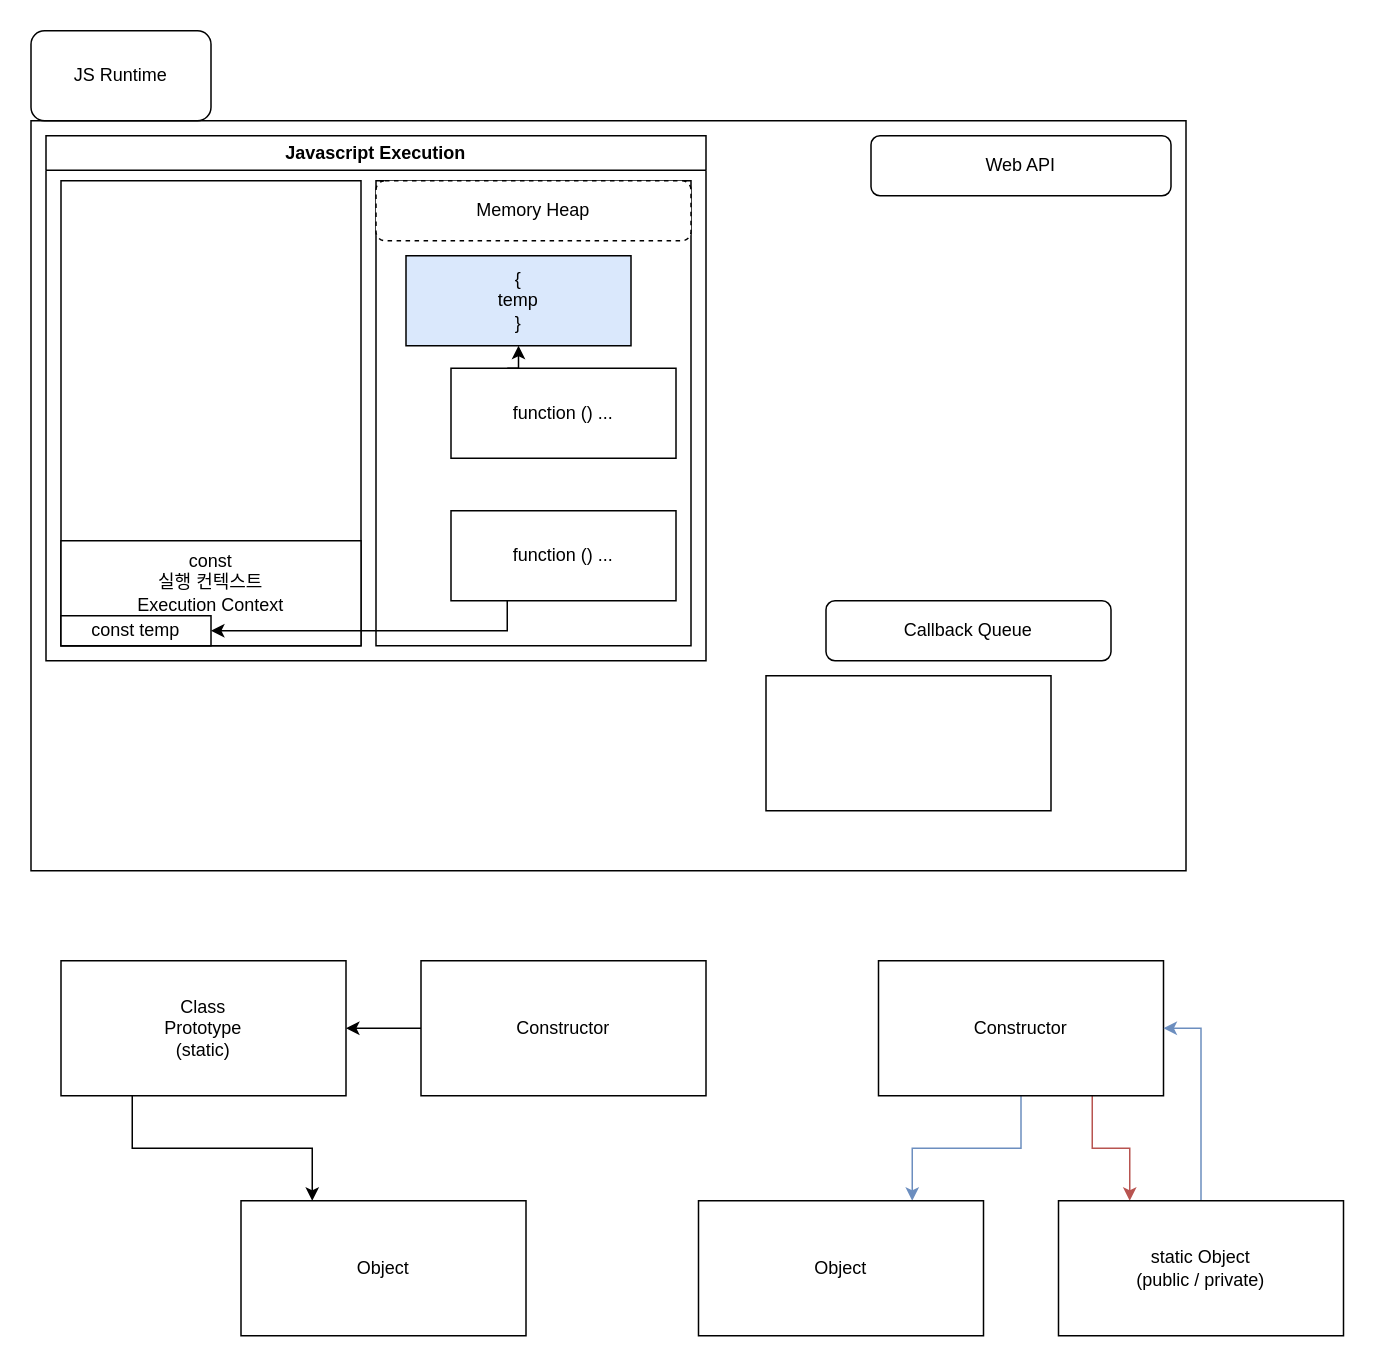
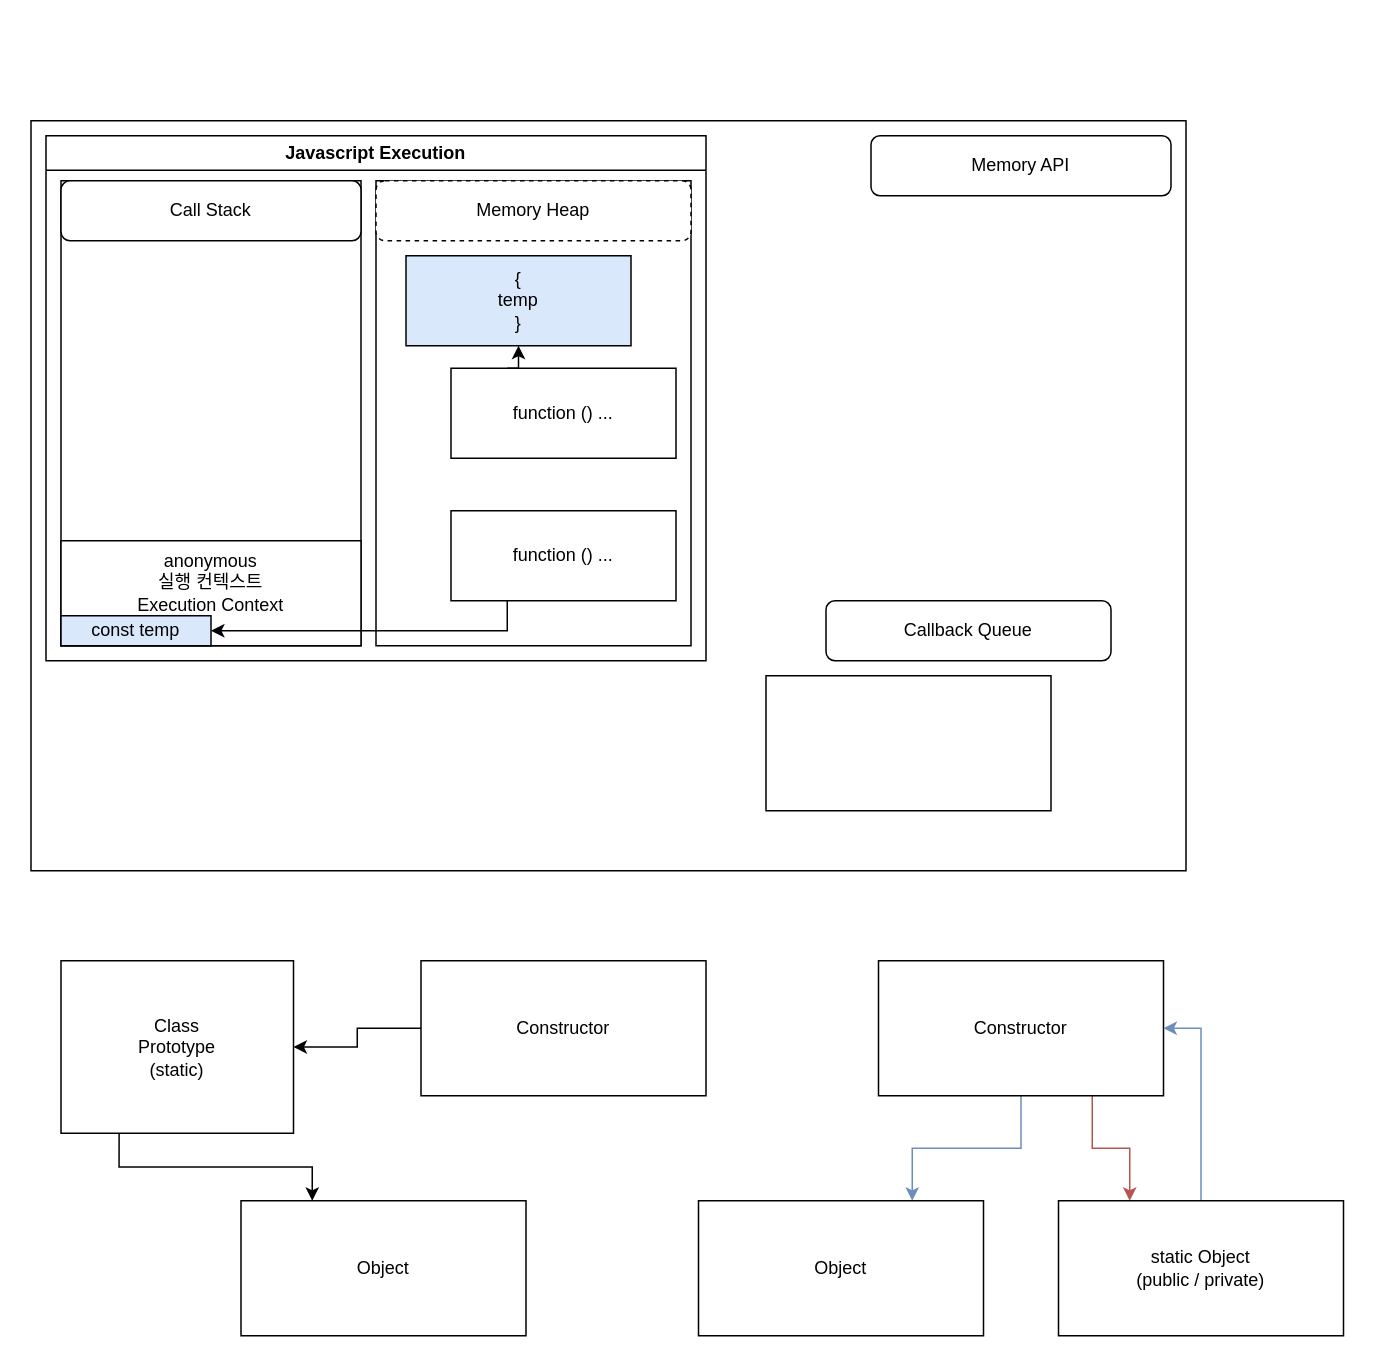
(121, 76) -> none
(1021, 166) -> (1021, 166)
none -> (211, 211)
(211, 593) -> (211, 593)
(136, 631) -> (136, 631)
(203, 1028) -> (177, 1047)
